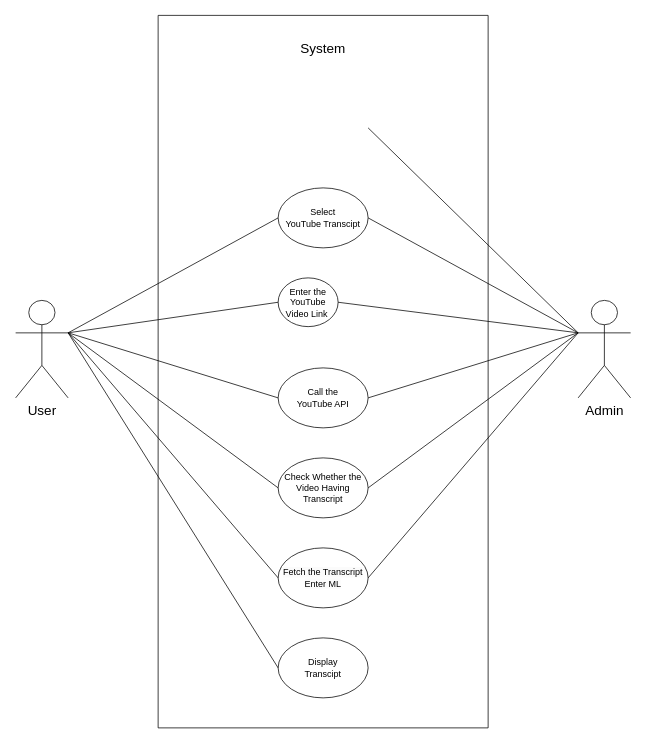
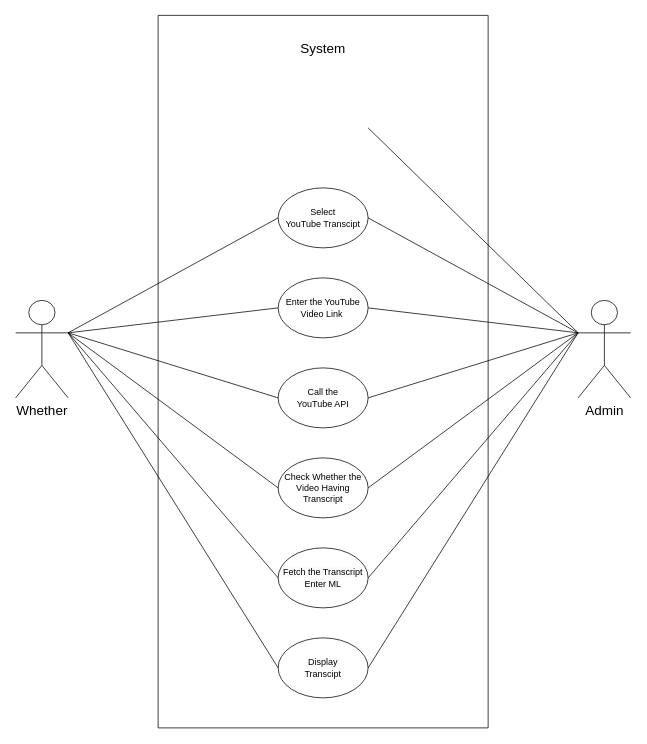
(308, 302) -> (323, 308)
(42, 409) -> (42, 409)
none -> (473, 501)
